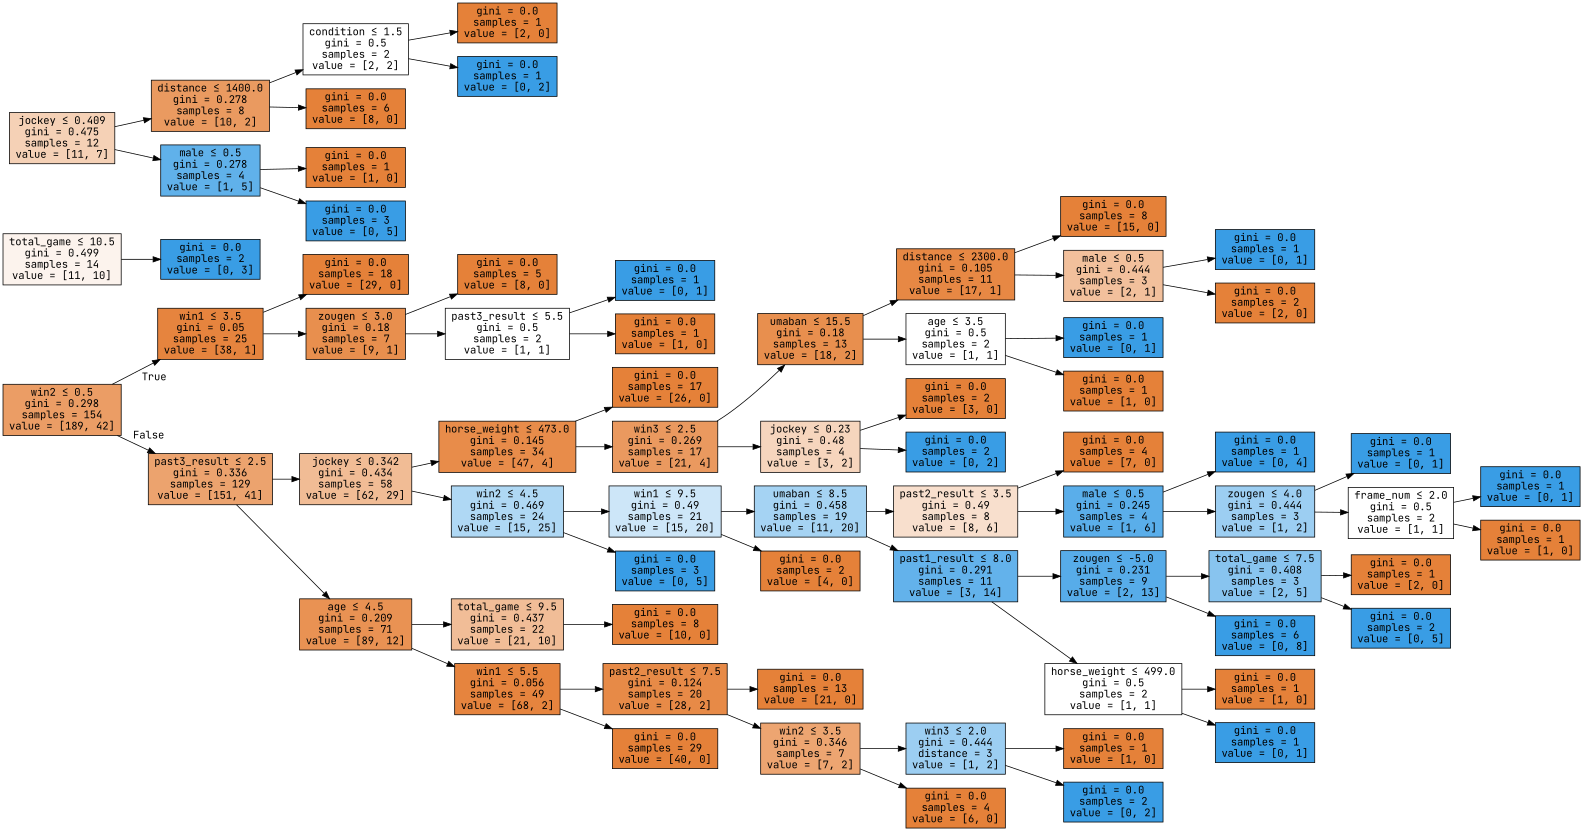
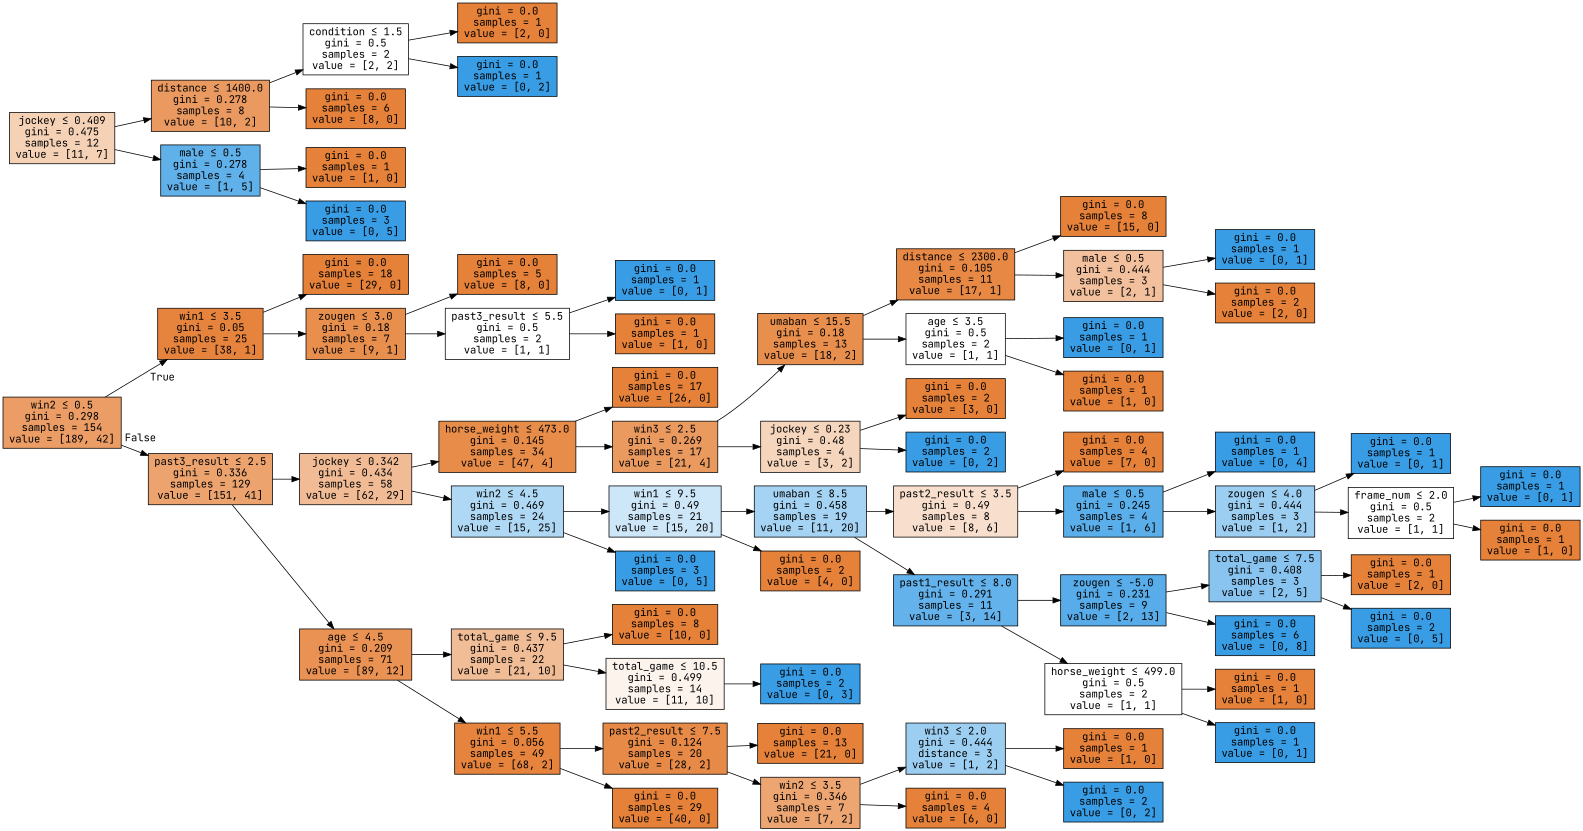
none -> (581, 668)
